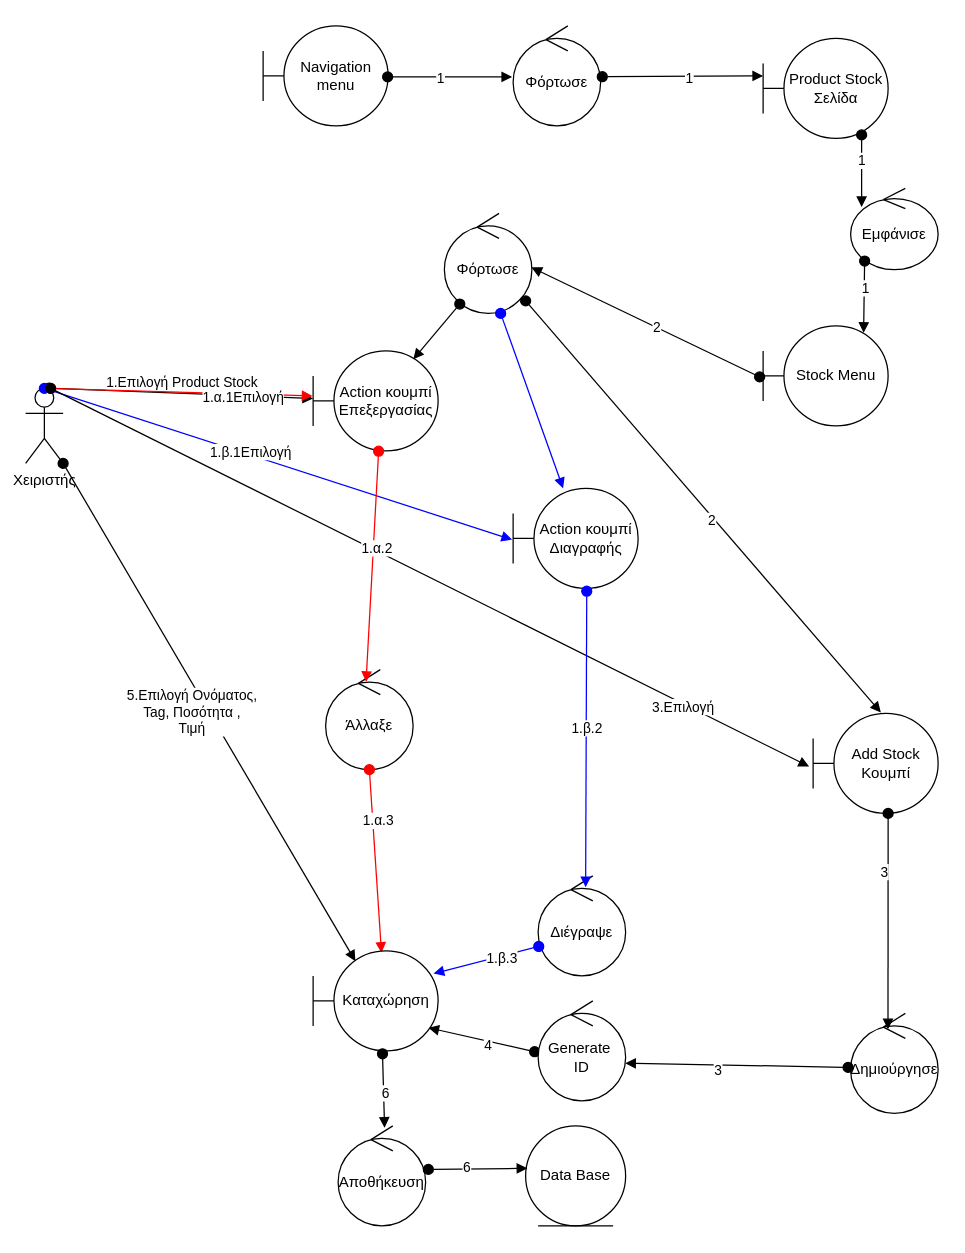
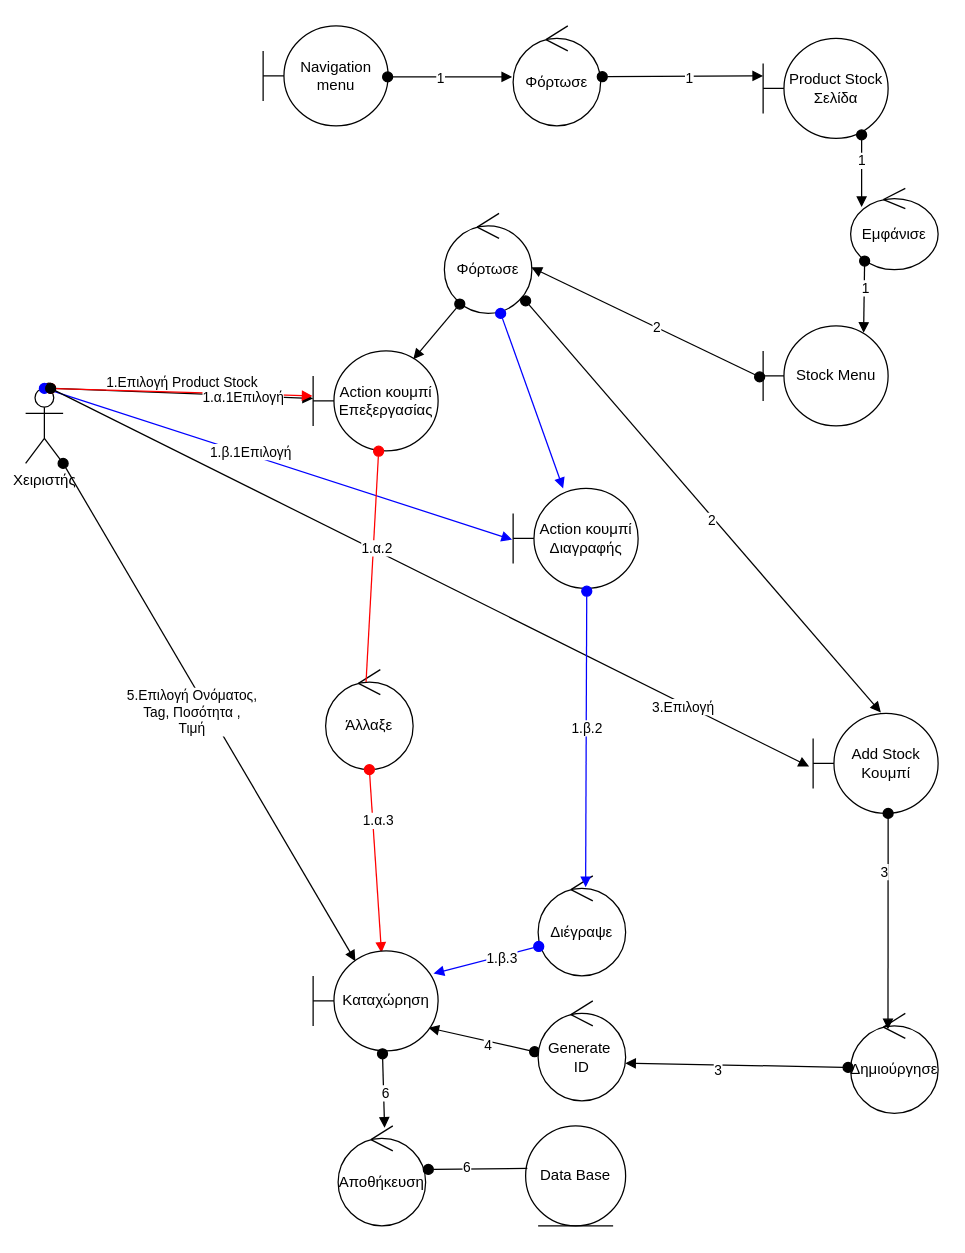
(367, 670) -> (367, 672)
(516, 1168) -> (520, 1168)
